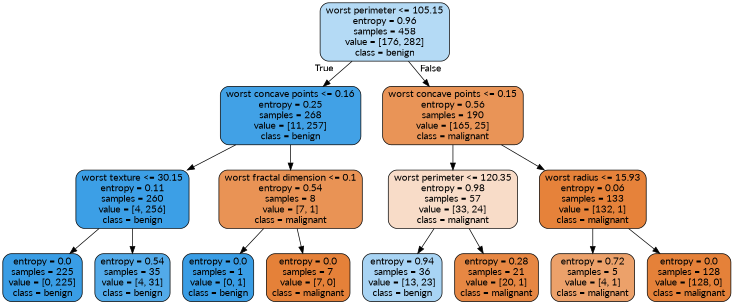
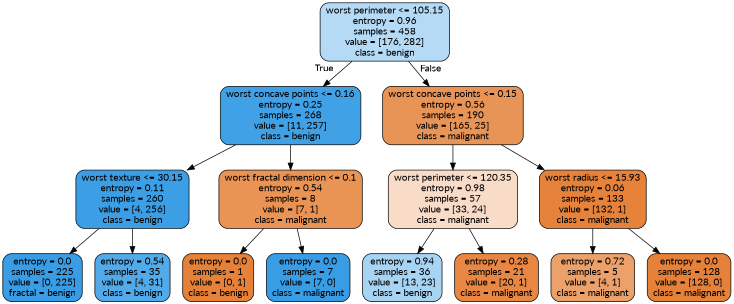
(43, 278) -> (43, 278)
(218, 278) -> (218, 278)
(308, 278) -> (308, 278)
